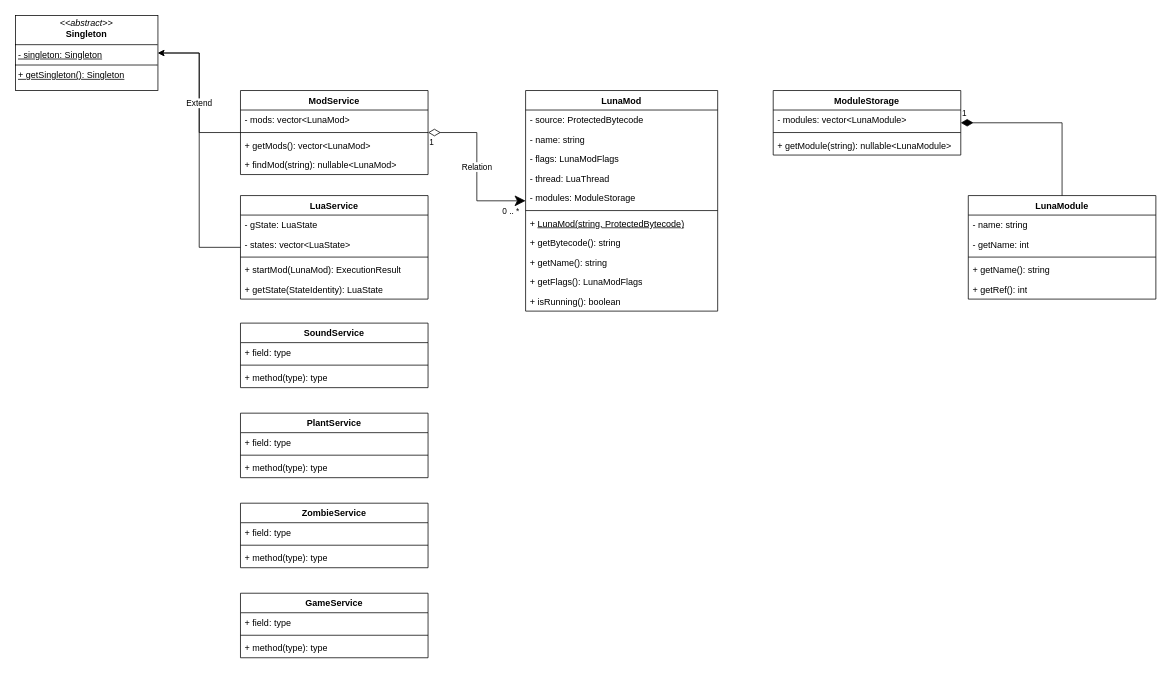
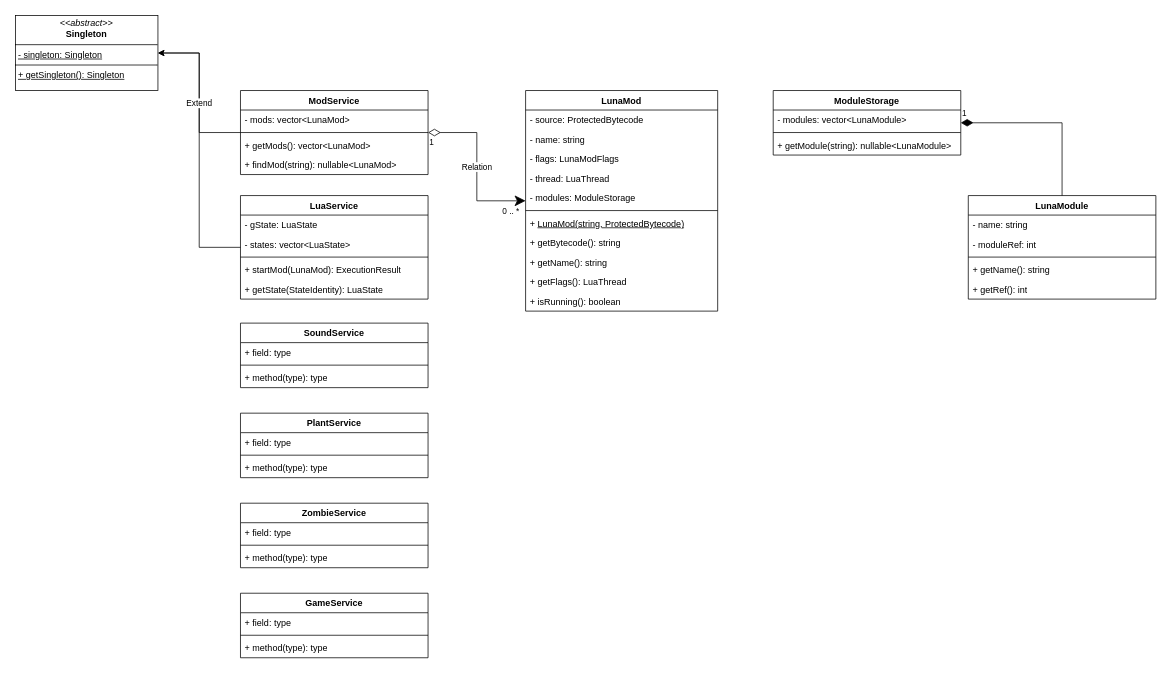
(1003, 245) -> (1007, 245)
(590, 283) -> (583, 283)
